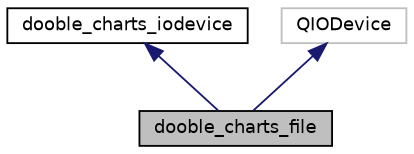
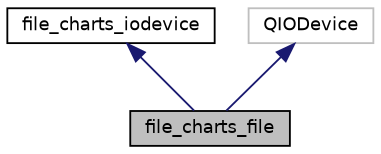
(128, 26) -> (111, 26)
(236, 128) -> (210, 128)
